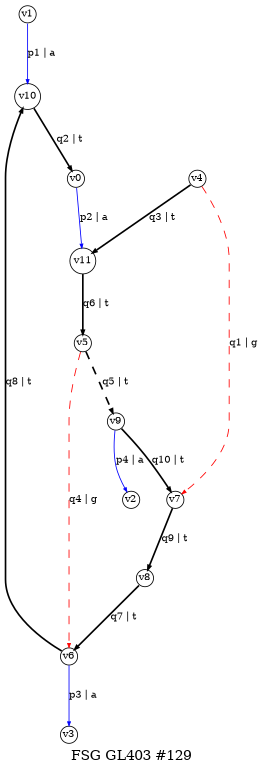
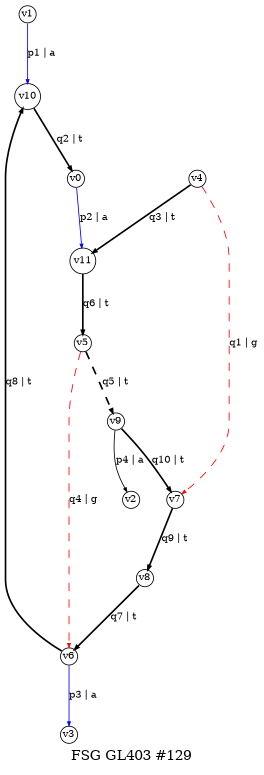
(115, 460) -> (115, 460)
